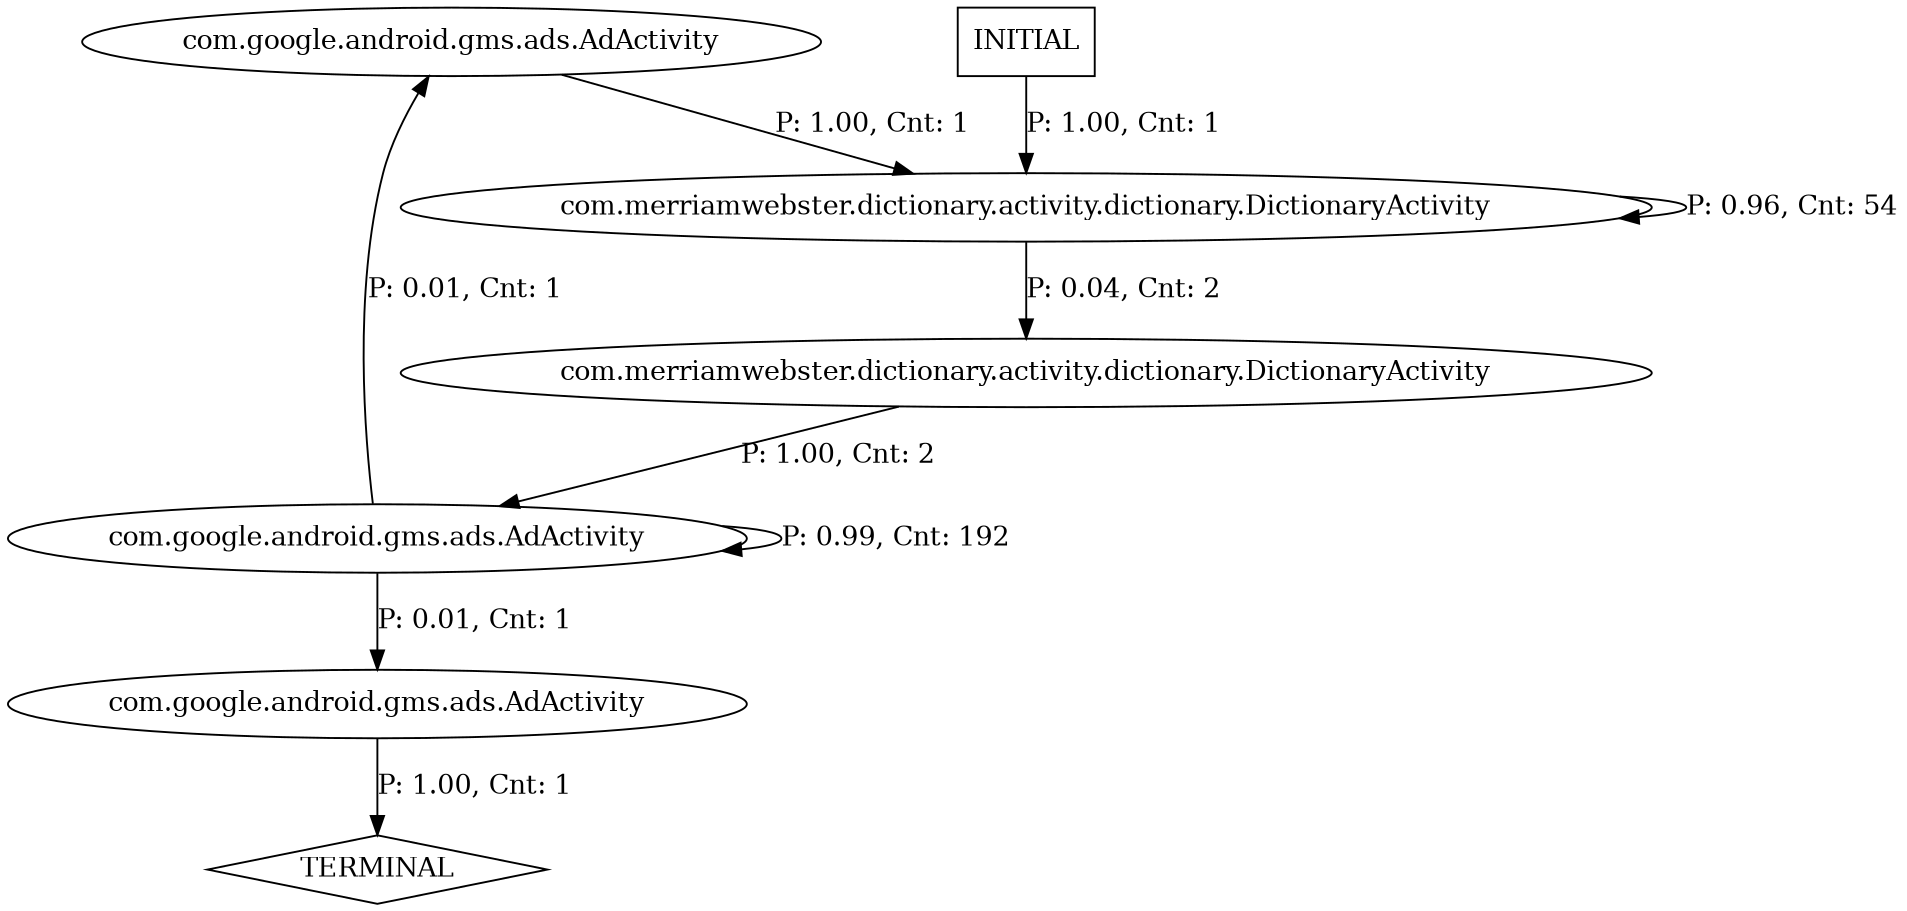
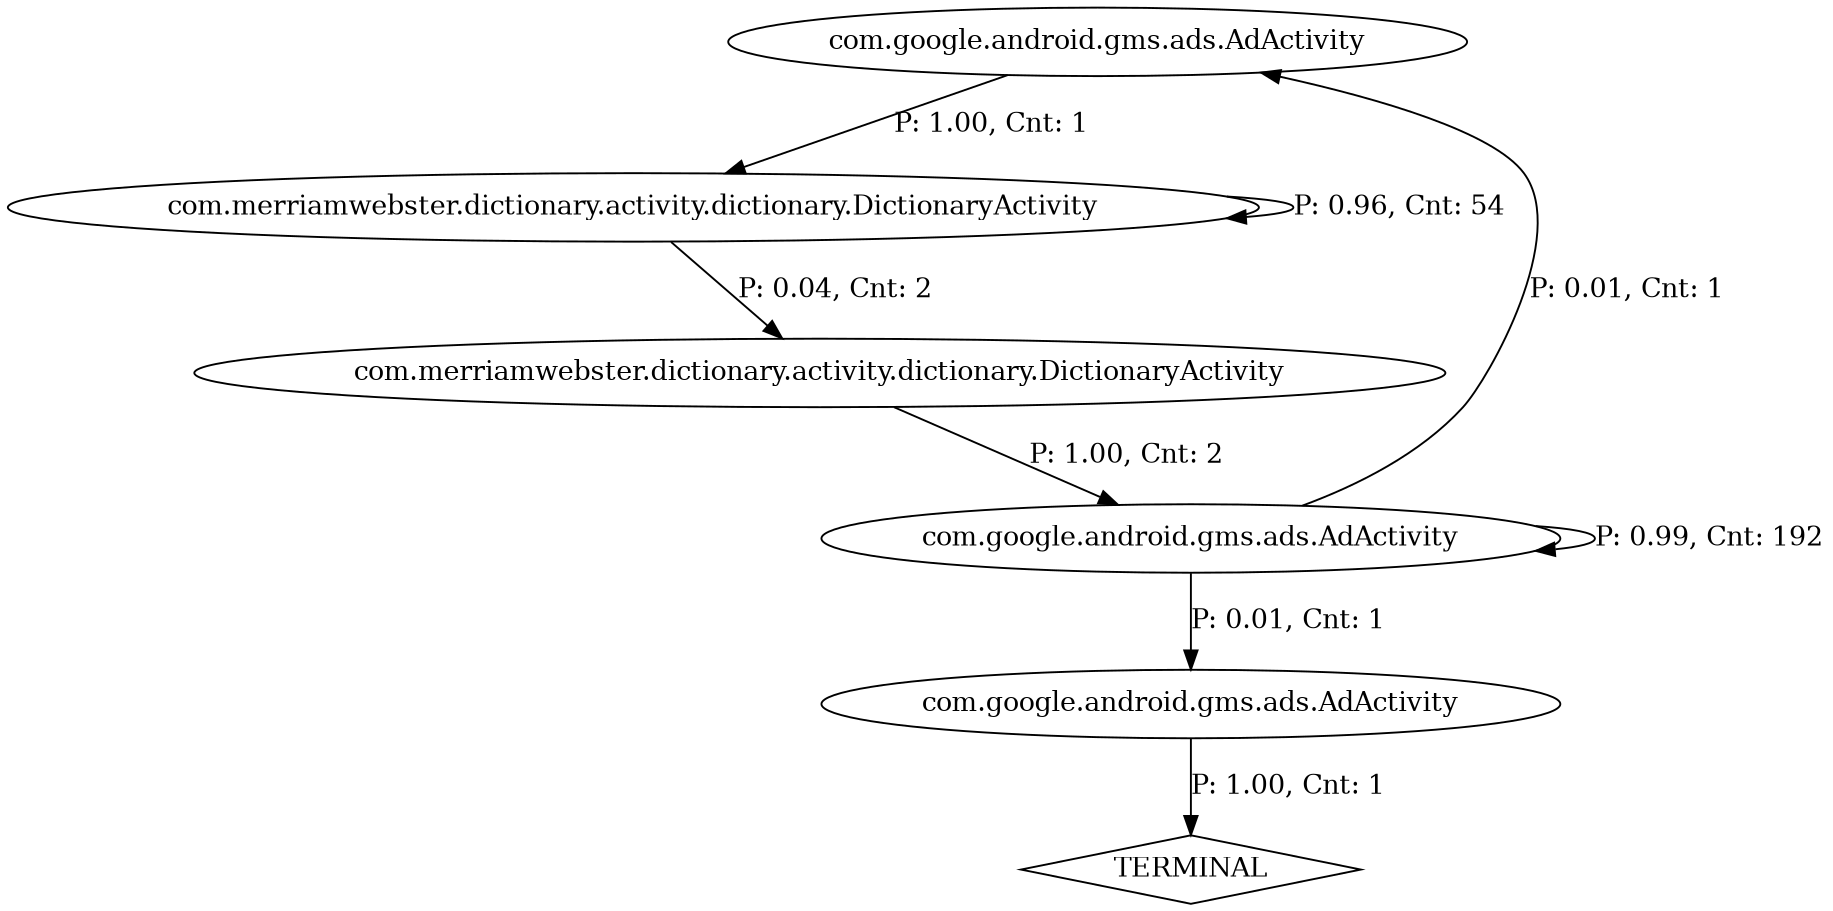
(1026, 42) -> none
